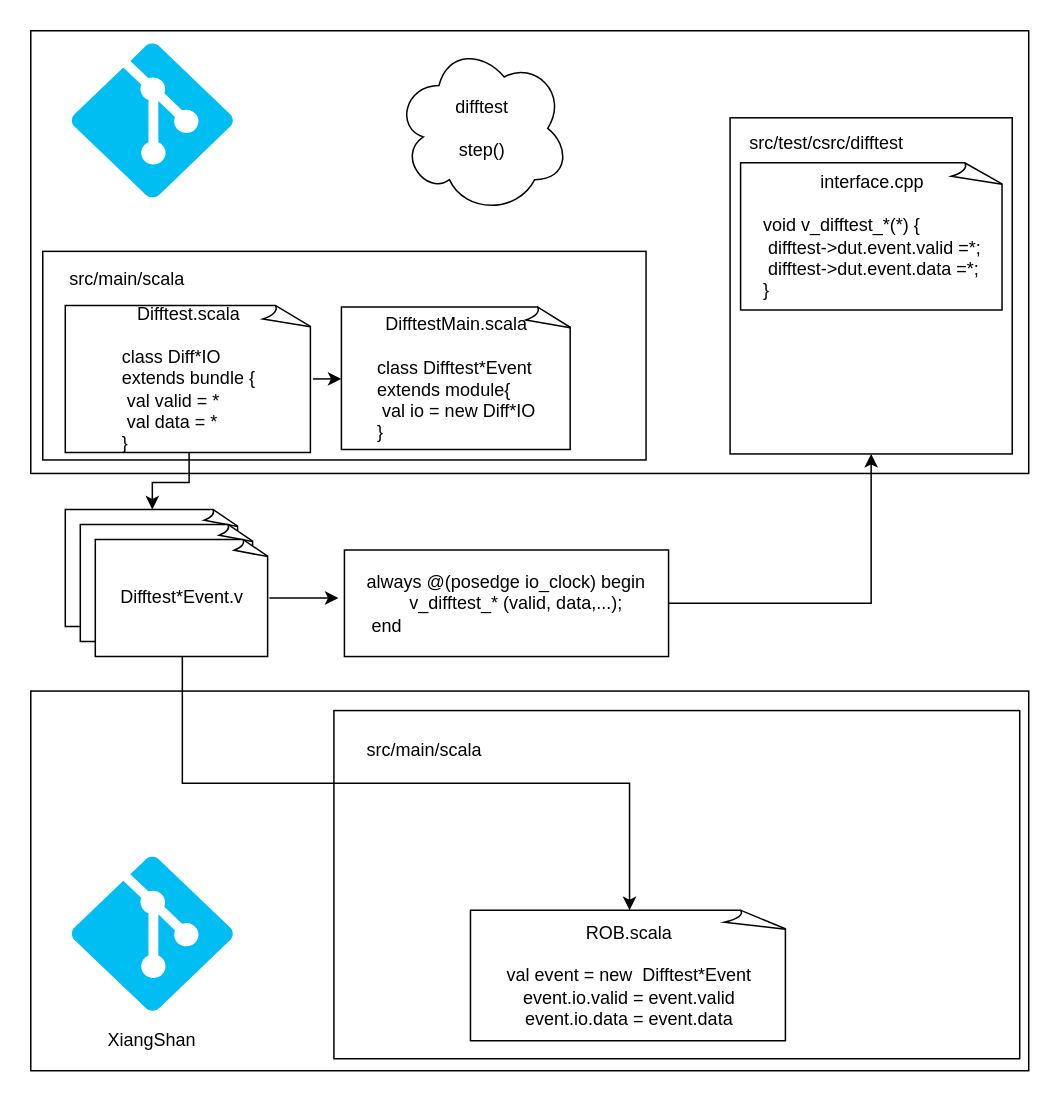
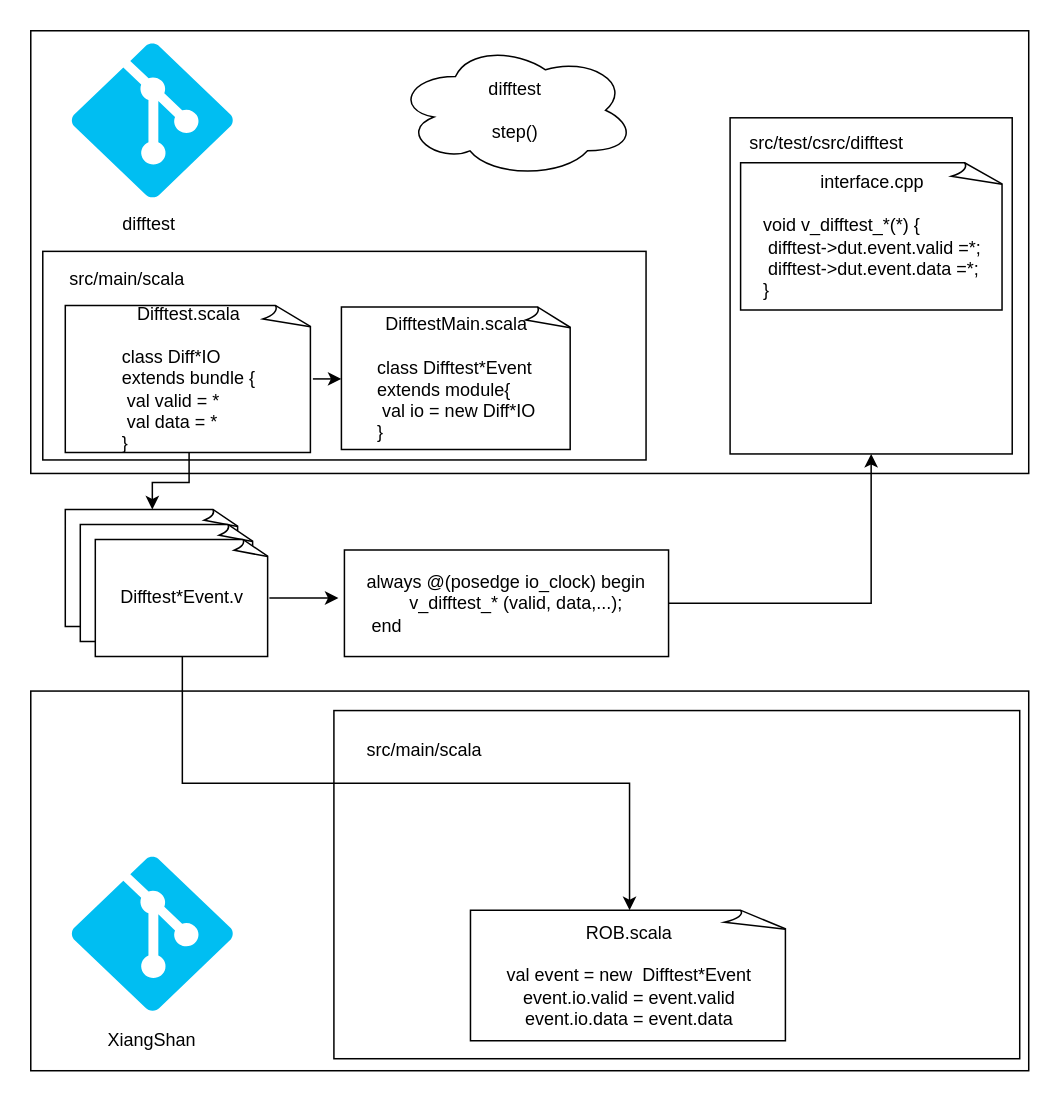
(482, 128) -> (515, 110)
none -> (149, 224)
